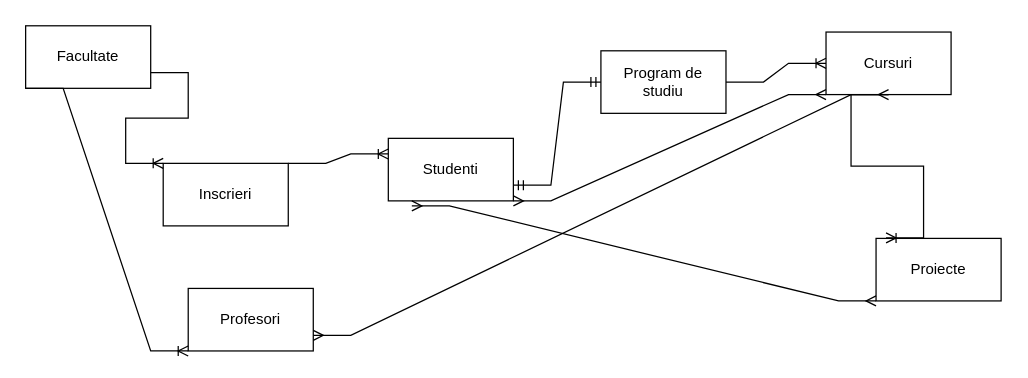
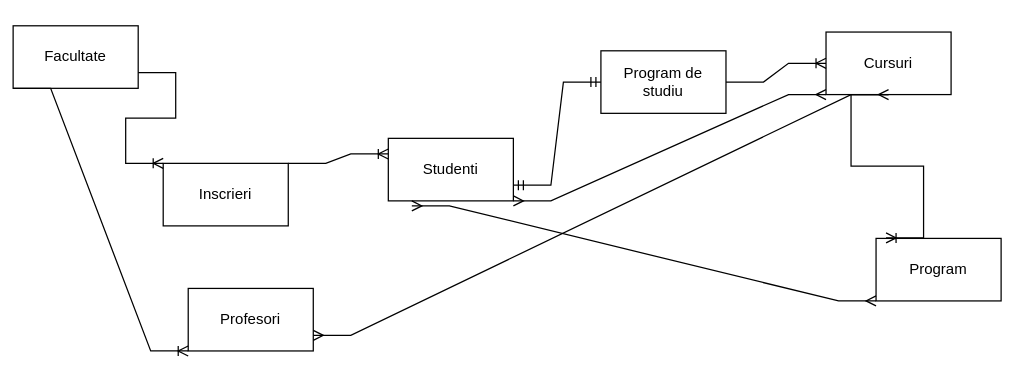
(88, 57) -> (76, 57)
(938, 269) -> (938, 269)
